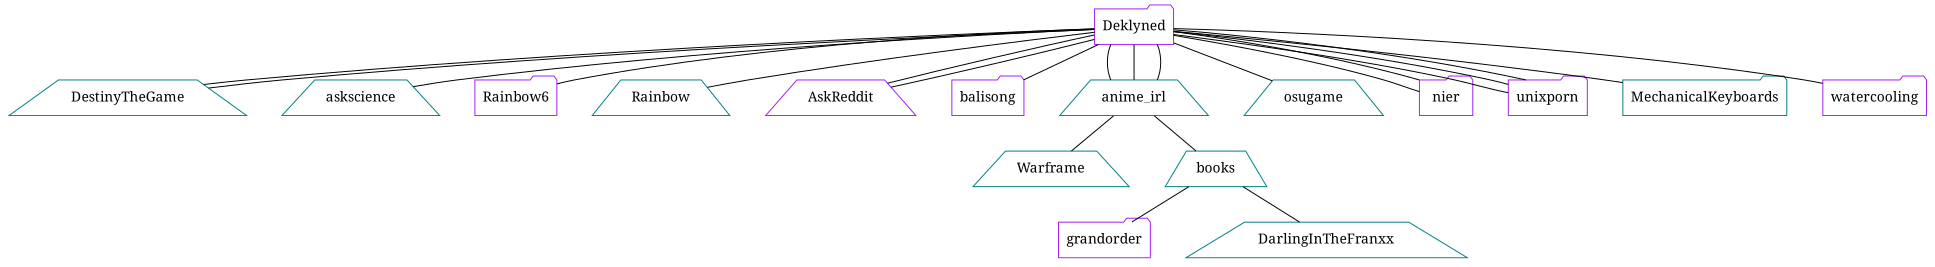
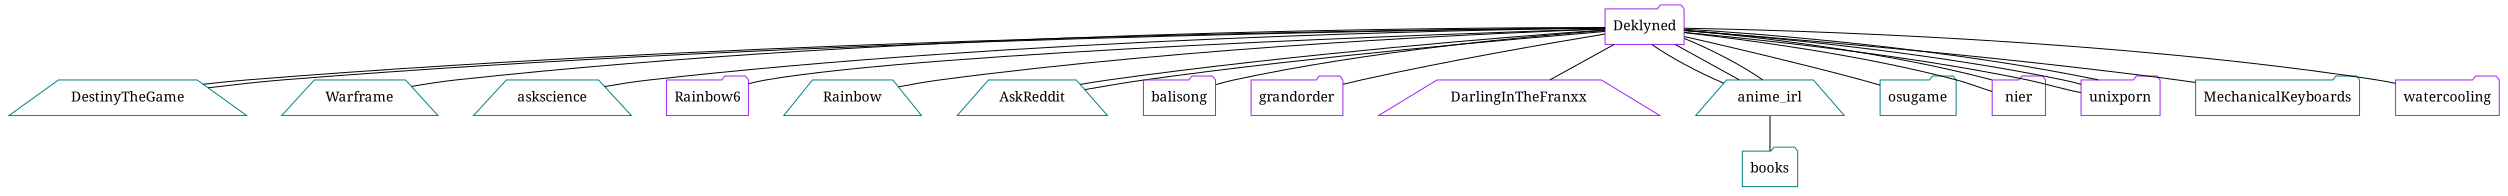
(841, 98) -> (1032, 98)
(1314, 98) -> (1918, 98)
(1092, 133) -> (1007, 41)
(1216, 169) -> (1770, 169)
(1160, 204) -> (1474, 57)
(1271, 204) -> (1582, 62)
(1327, 240) -> (1519, 98)
